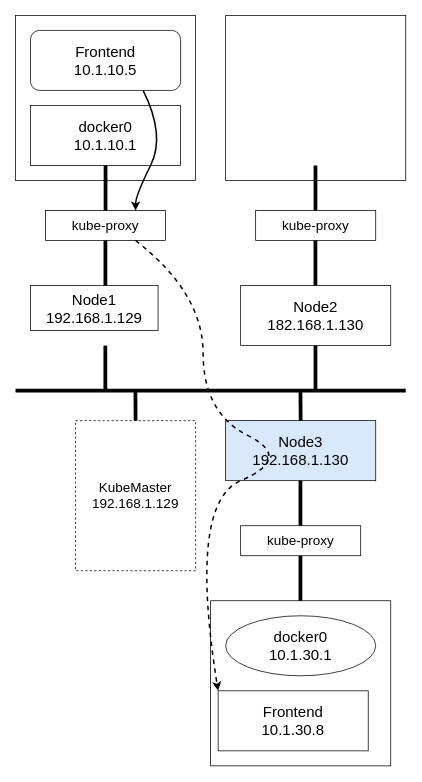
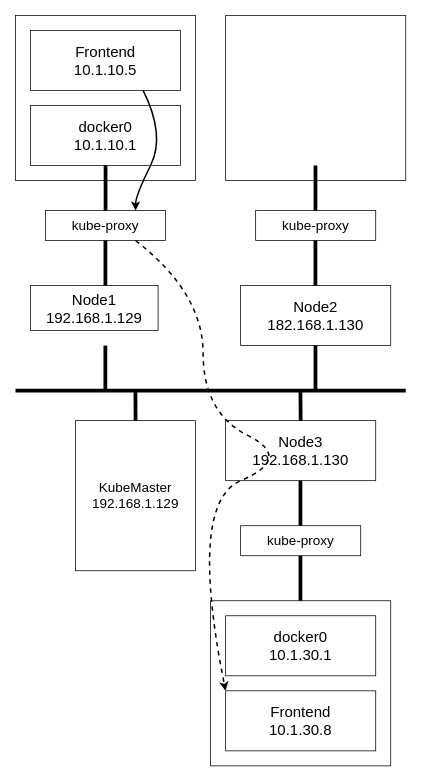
(105, 60) -> (105, 60)
(300, 450) -> (300, 450)
(135, 495) -> (135, 495)
(300, 645) -> (300, 645)
(293, 720) -> (300, 720)
